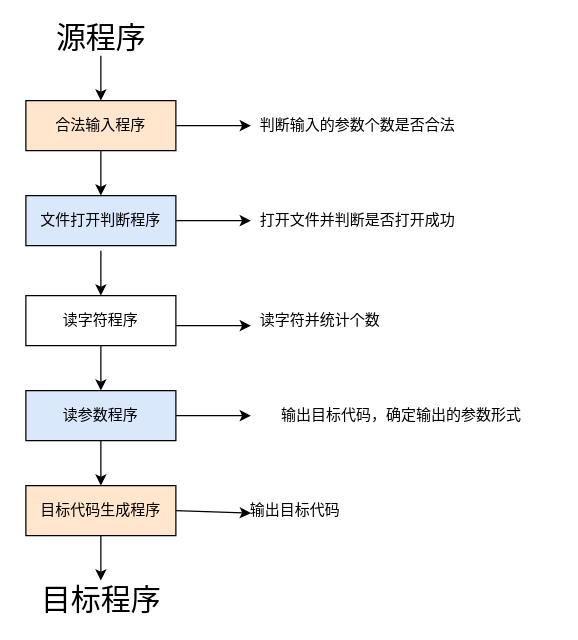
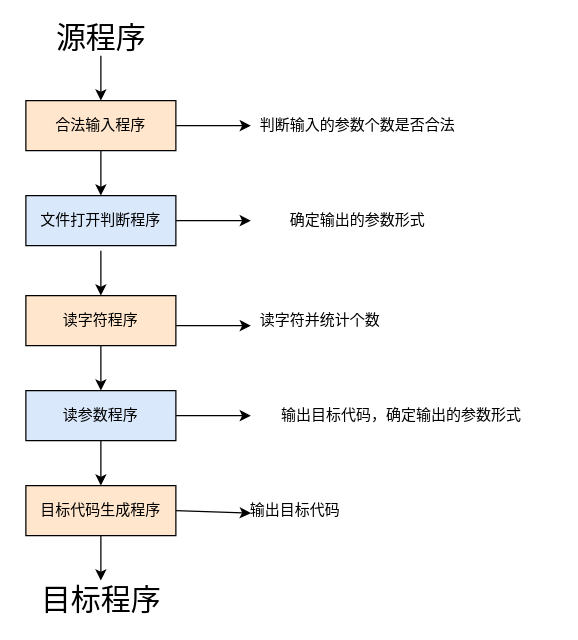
(358, 221) -> (358, 221)
(101, 321) -> (101, 321)
